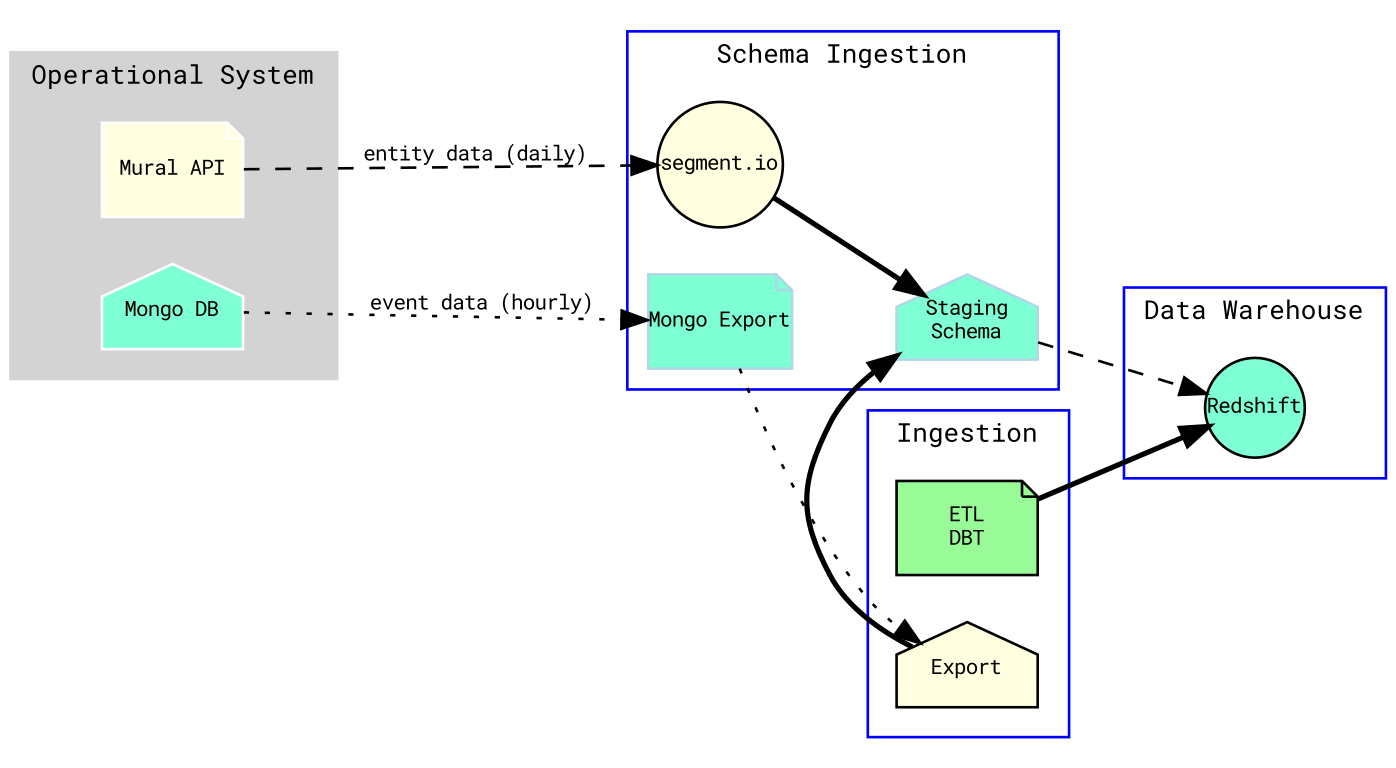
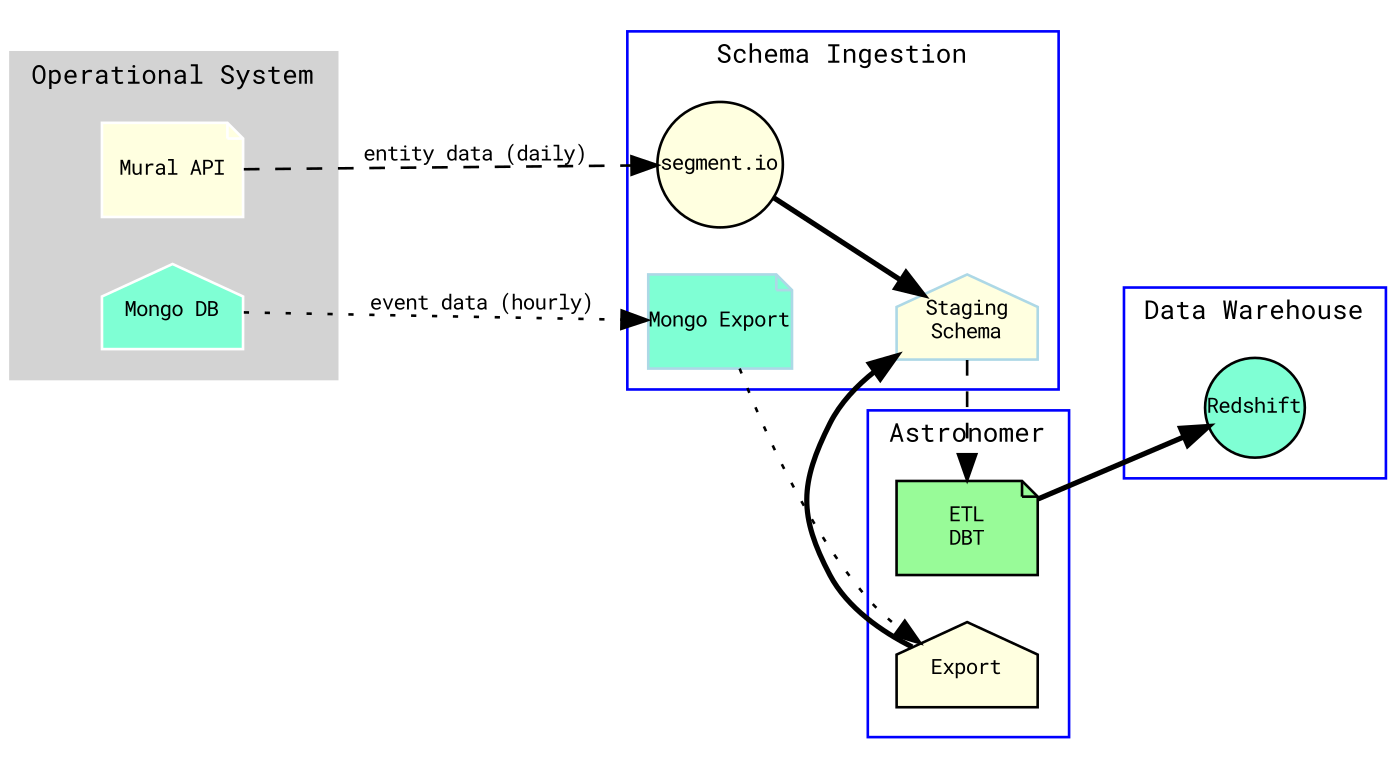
(967, 322) -> (967, 322)
(1106, 363) -> (967, 428)
(968, 435) -> (968, 435)
